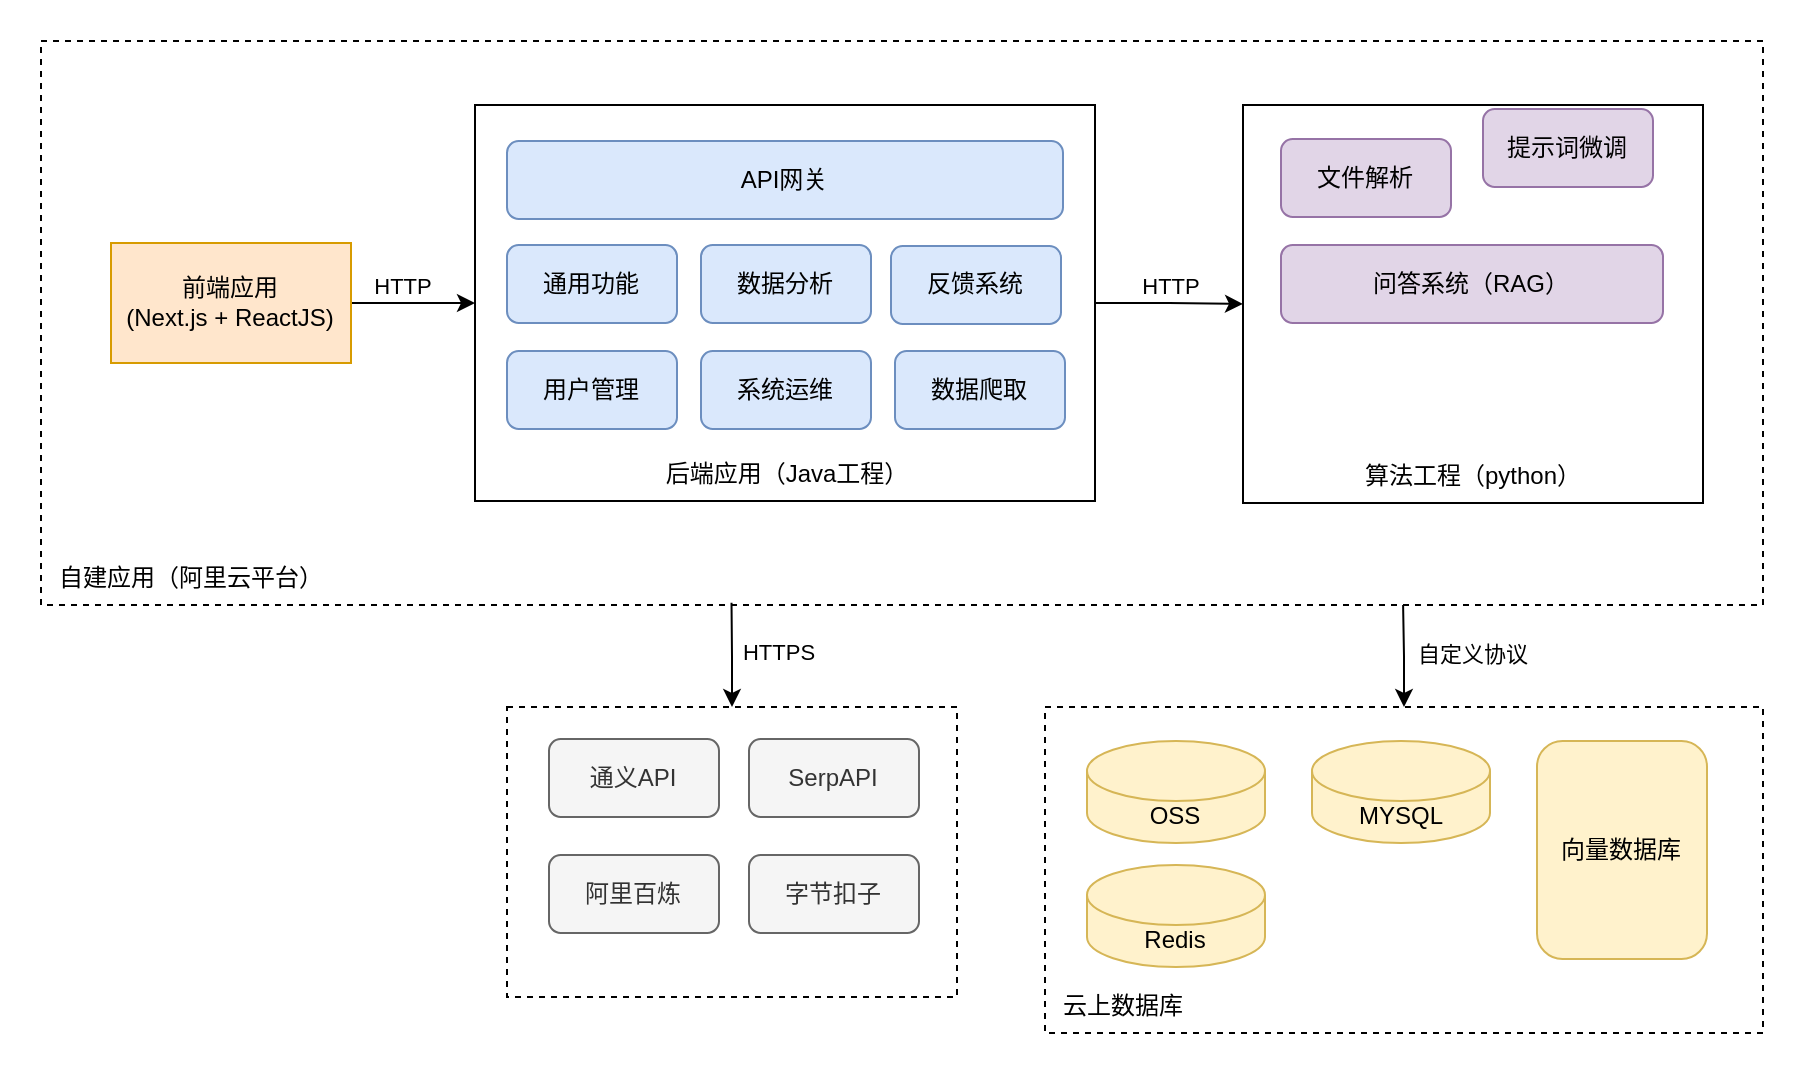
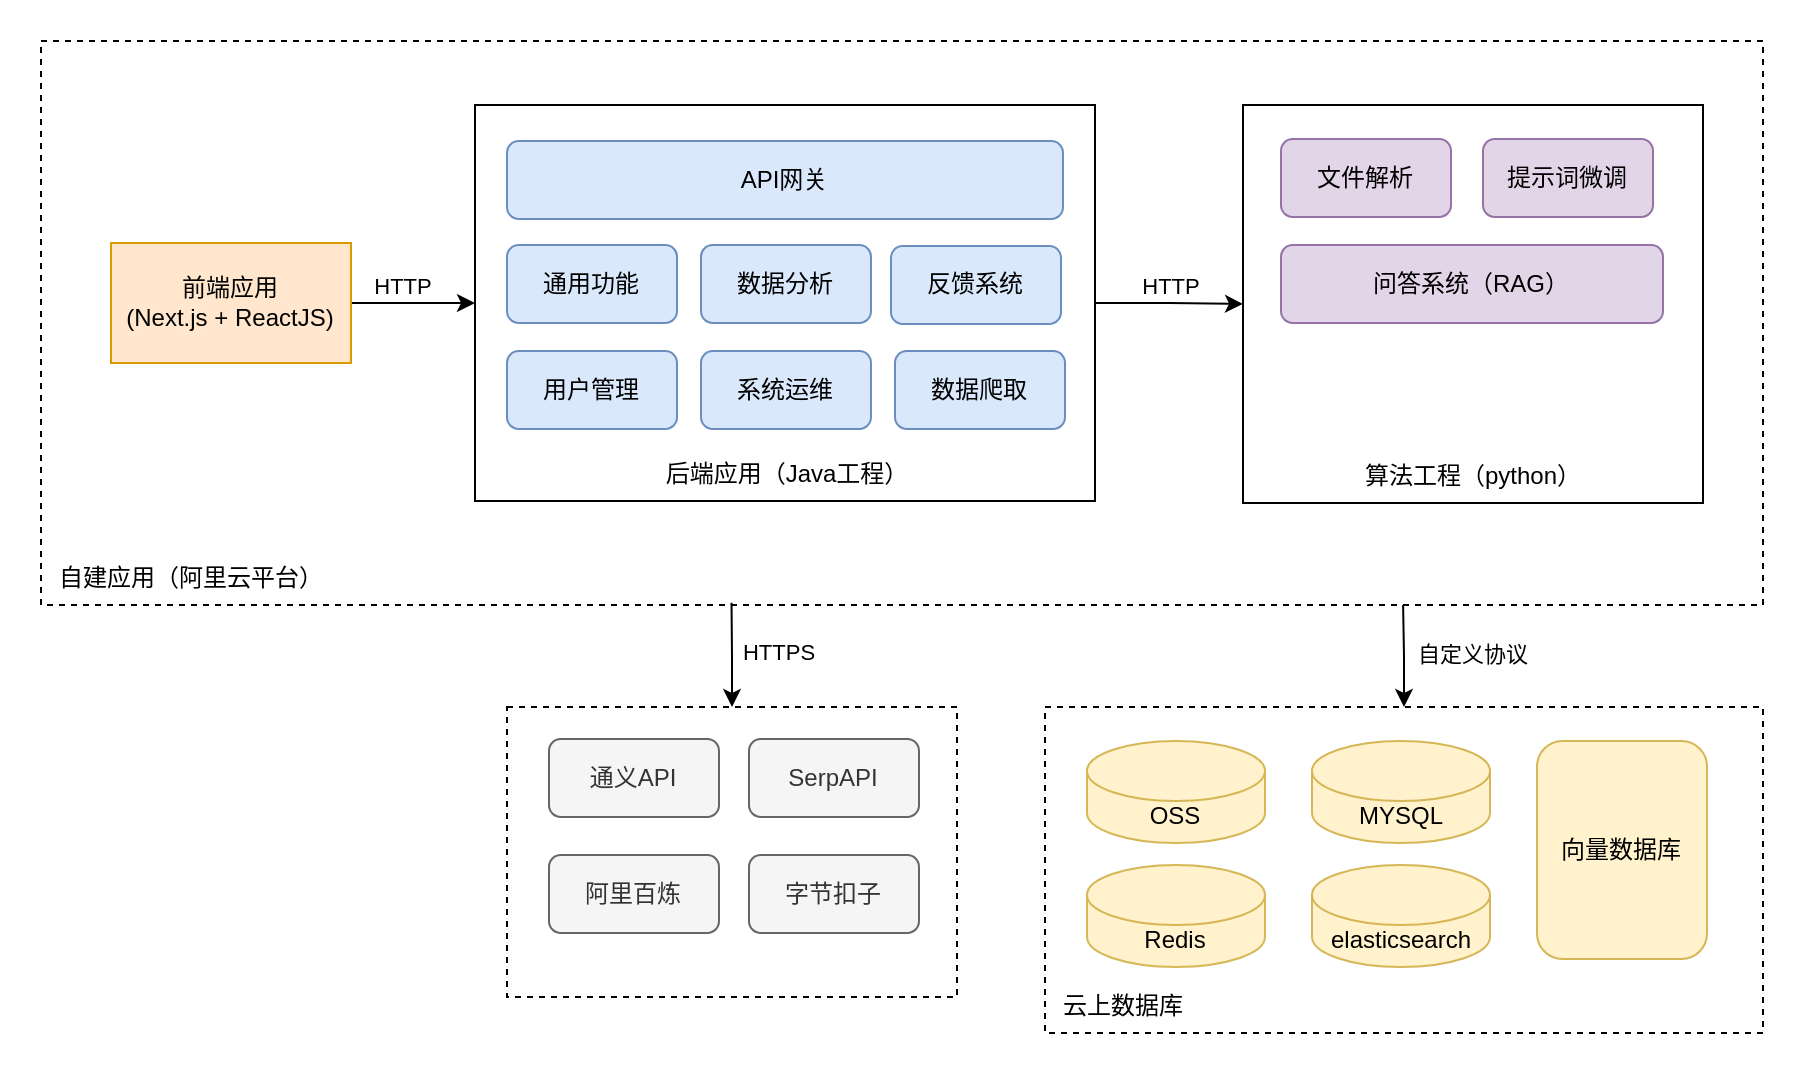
(1568, 148) -> (1568, 178)
none -> (1401, 916)
